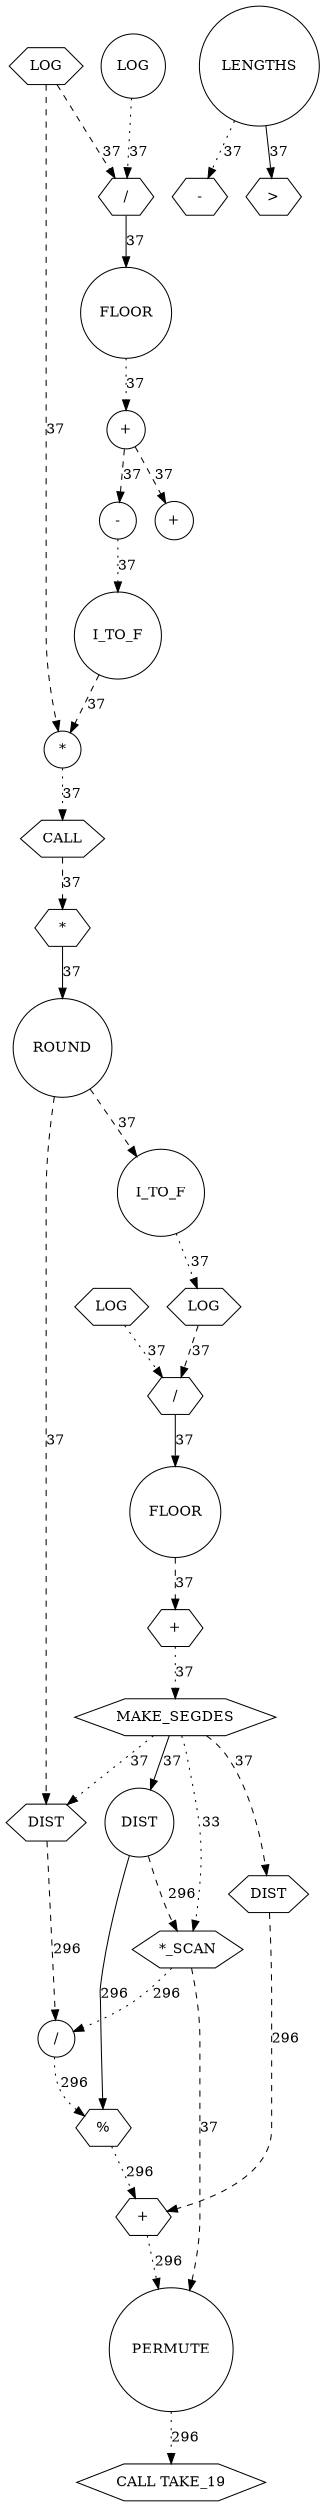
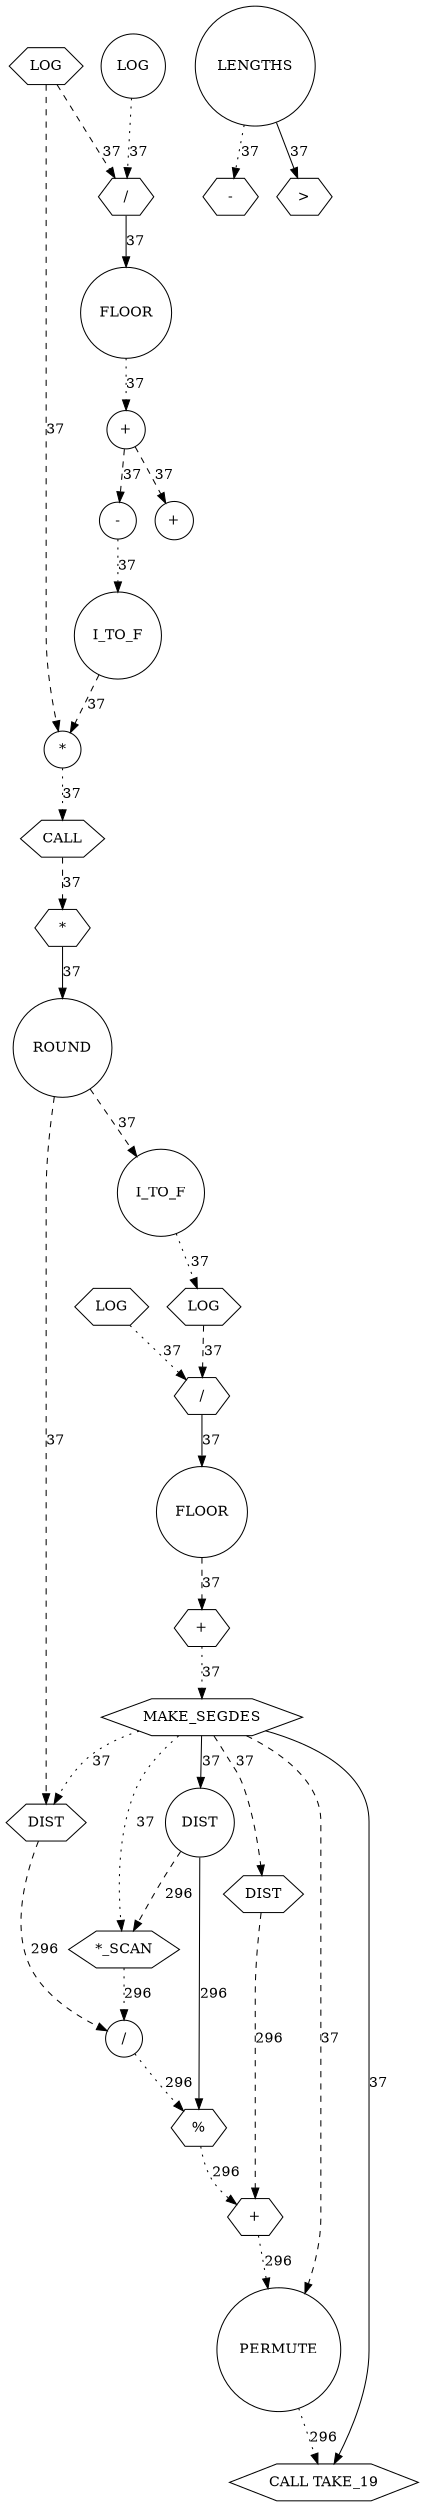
(212, 1823) -> (146, 1823)
none -> (369, 2067)
(200, 2124) -> (321, 1994)
